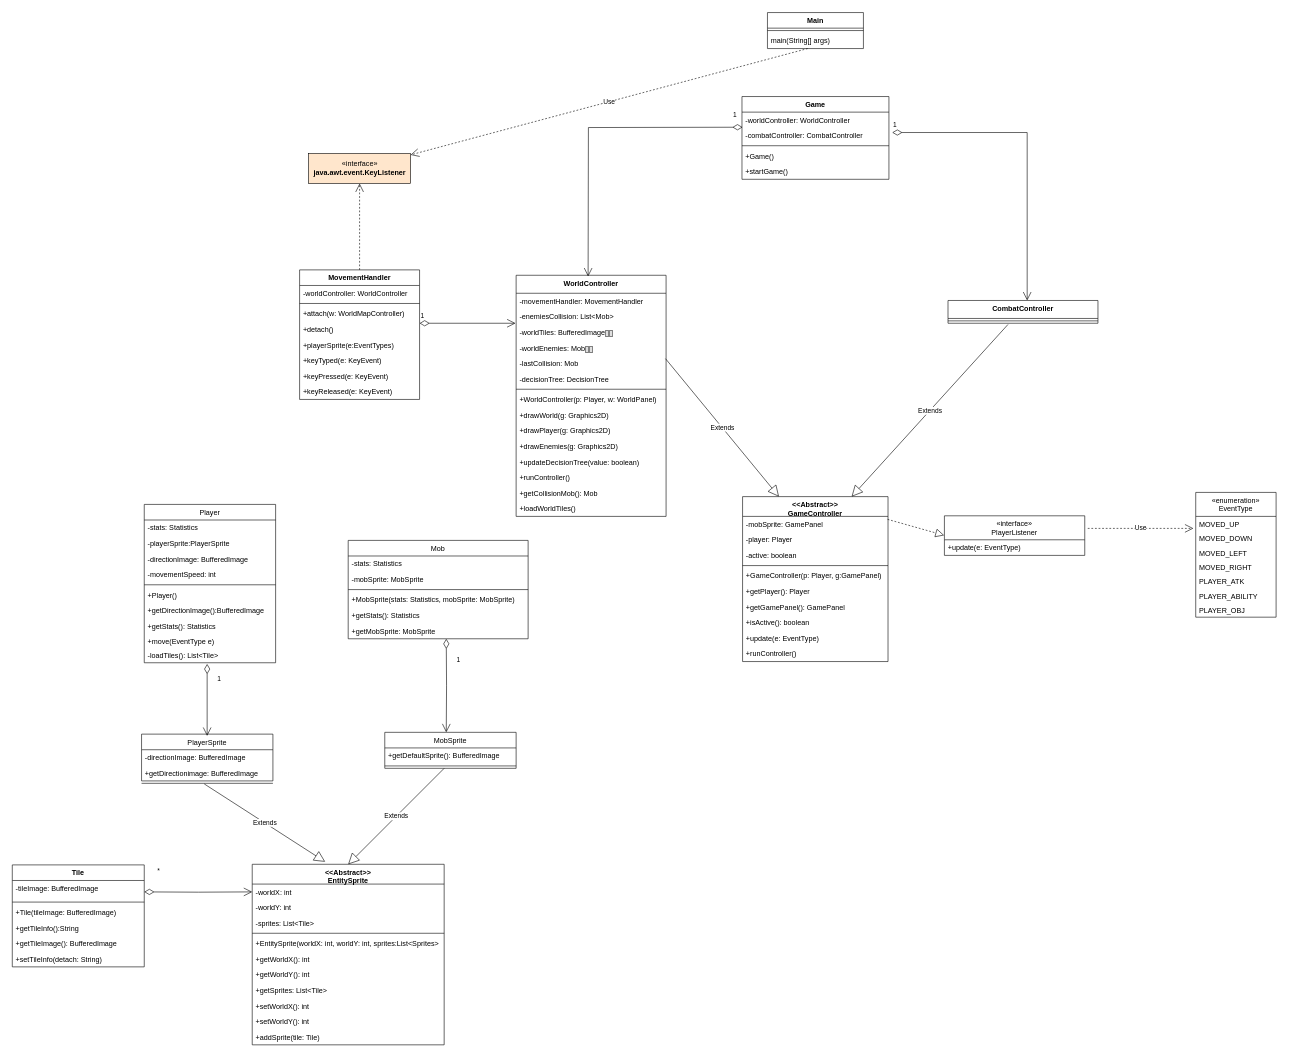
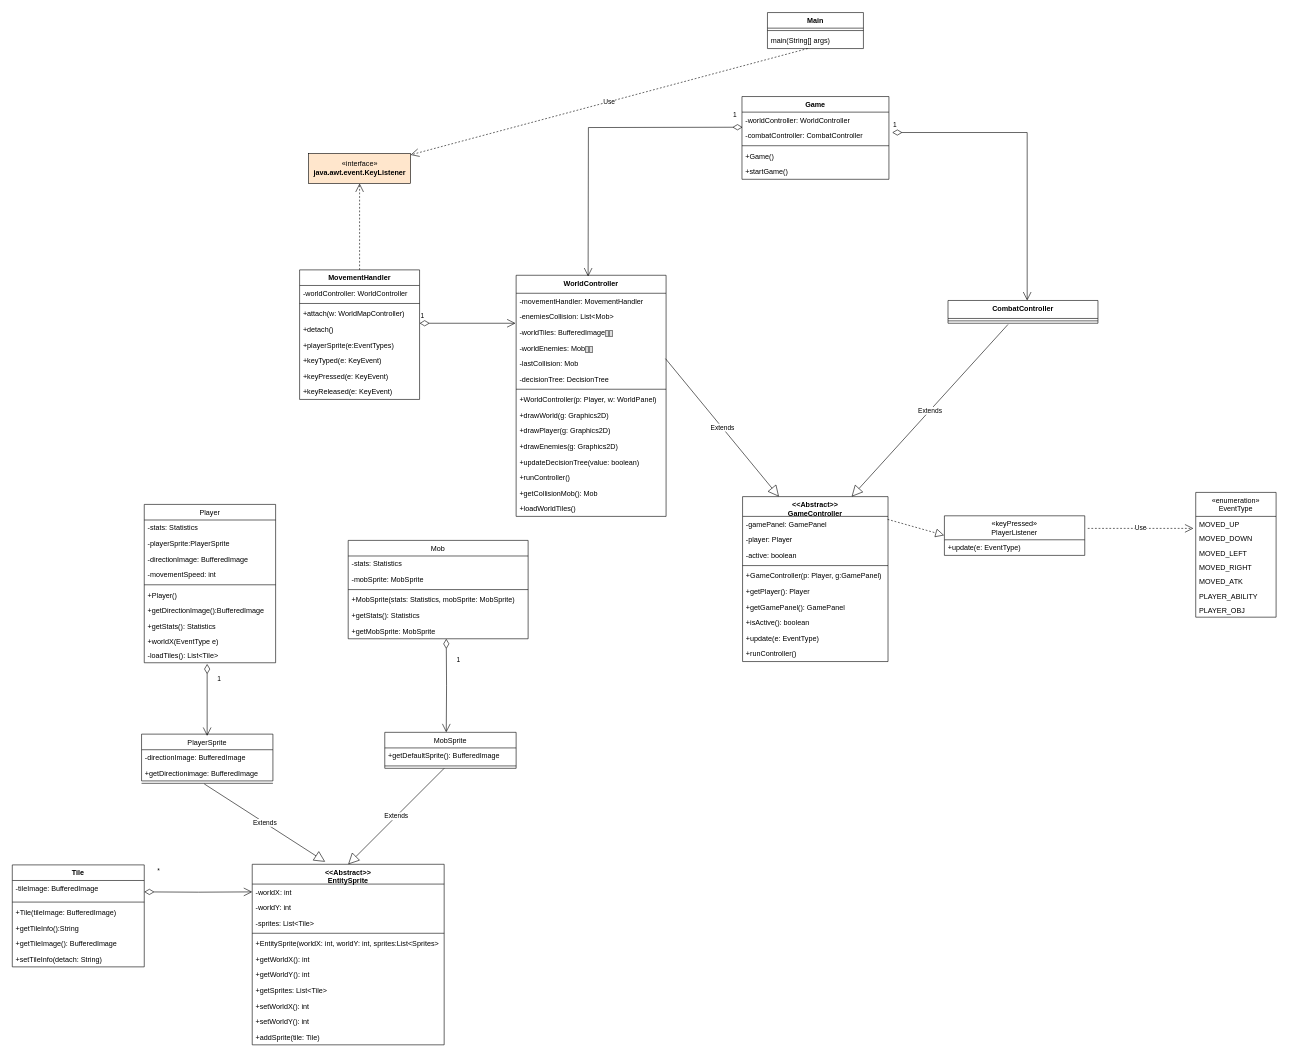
(785, 524) -> (785, 524)
(1015, 524) -> (1015, 524)
(1220, 582) -> (1218, 582)
(183, 642) -> (186, 642)
